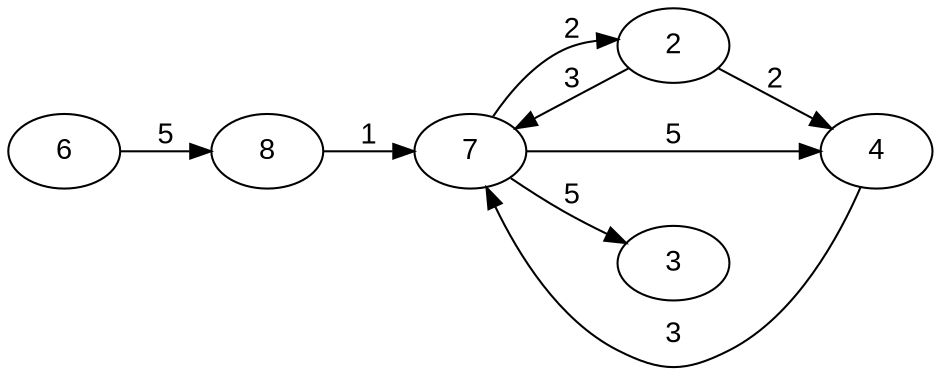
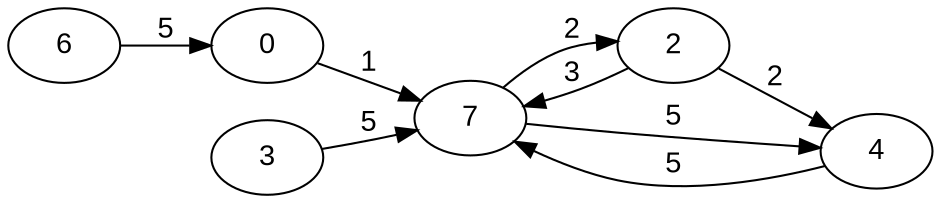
(267, 151) -> (267, 46)
(558, 208) -> (359, 142)
(673, 335) -> (673, 165)
